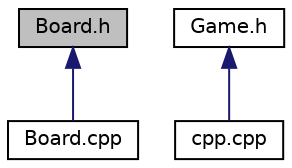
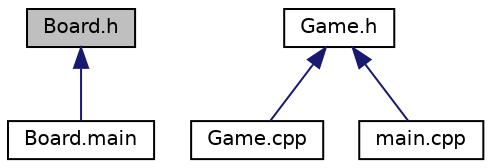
(73, 140) -> (81, 140)
(229, 140) -> (421, 140)
none -> (257, 140)
